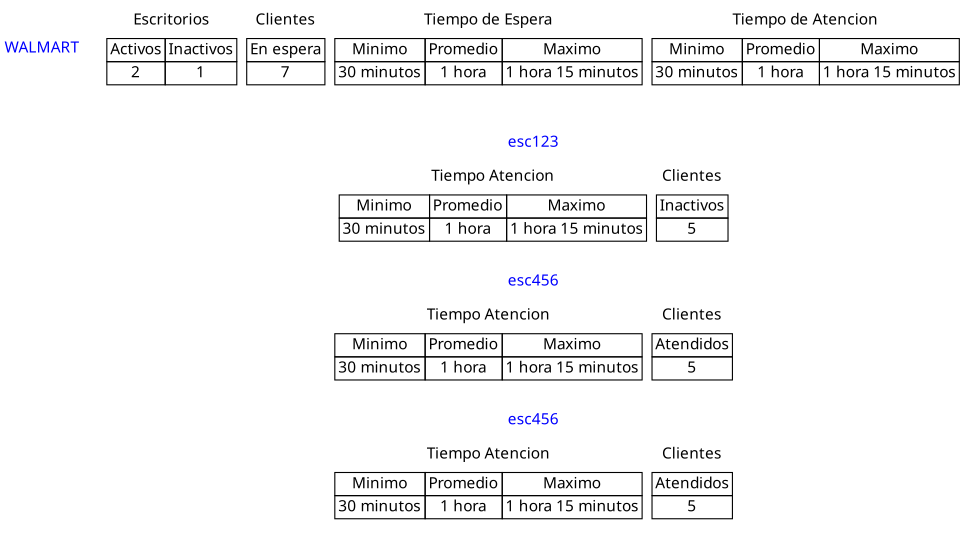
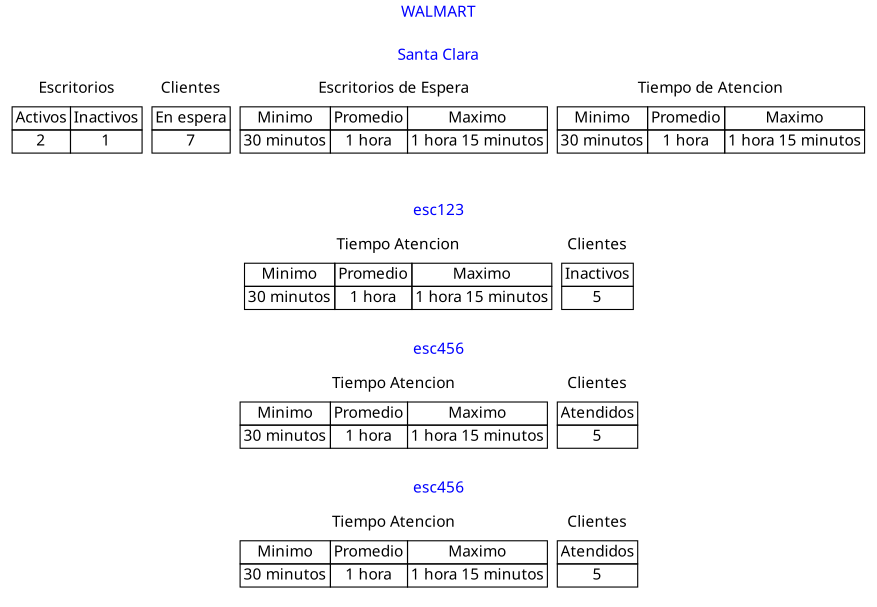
(488, 20) -> (394, 88)
none -> (438, 47)
